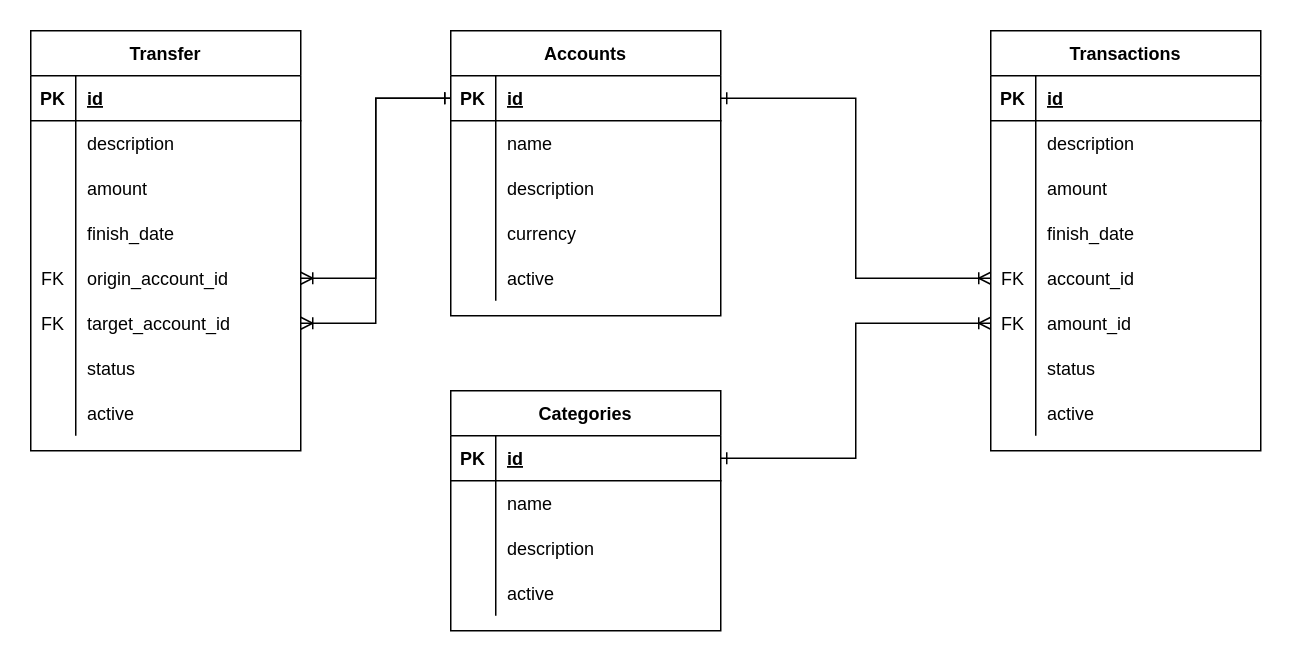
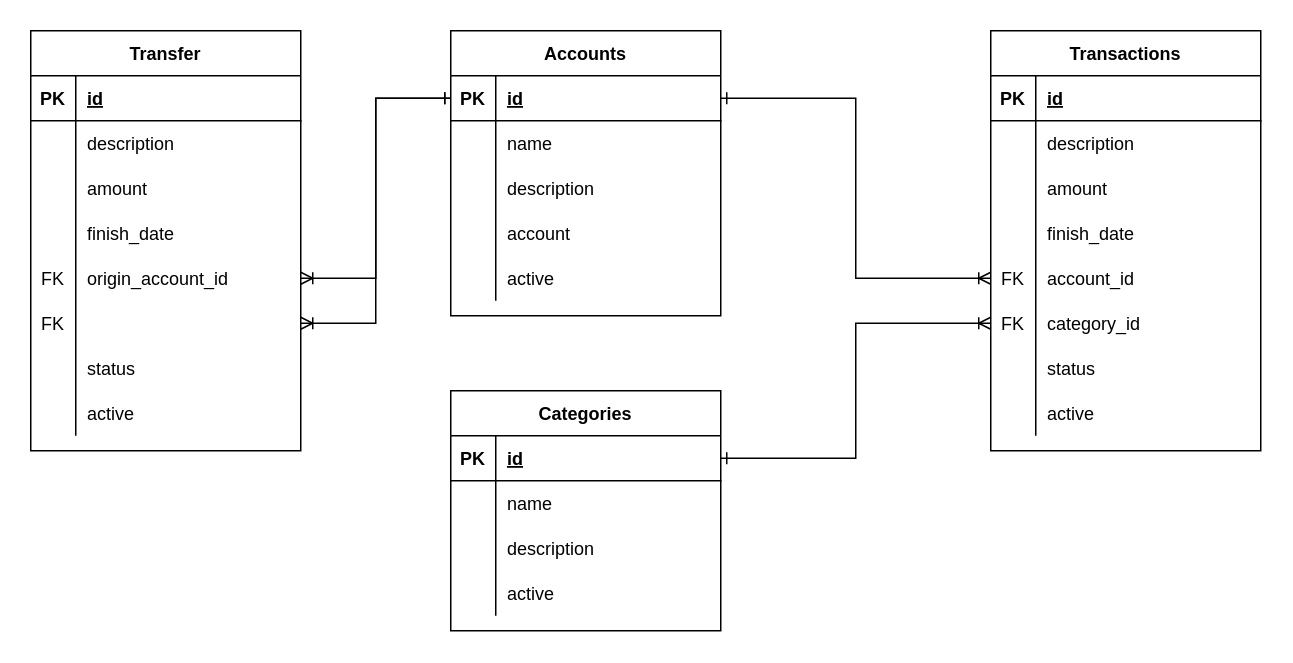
(547, 234) -> (542, 234)
(188, 323) -> none
(1090, 324) -> (1100, 324)
